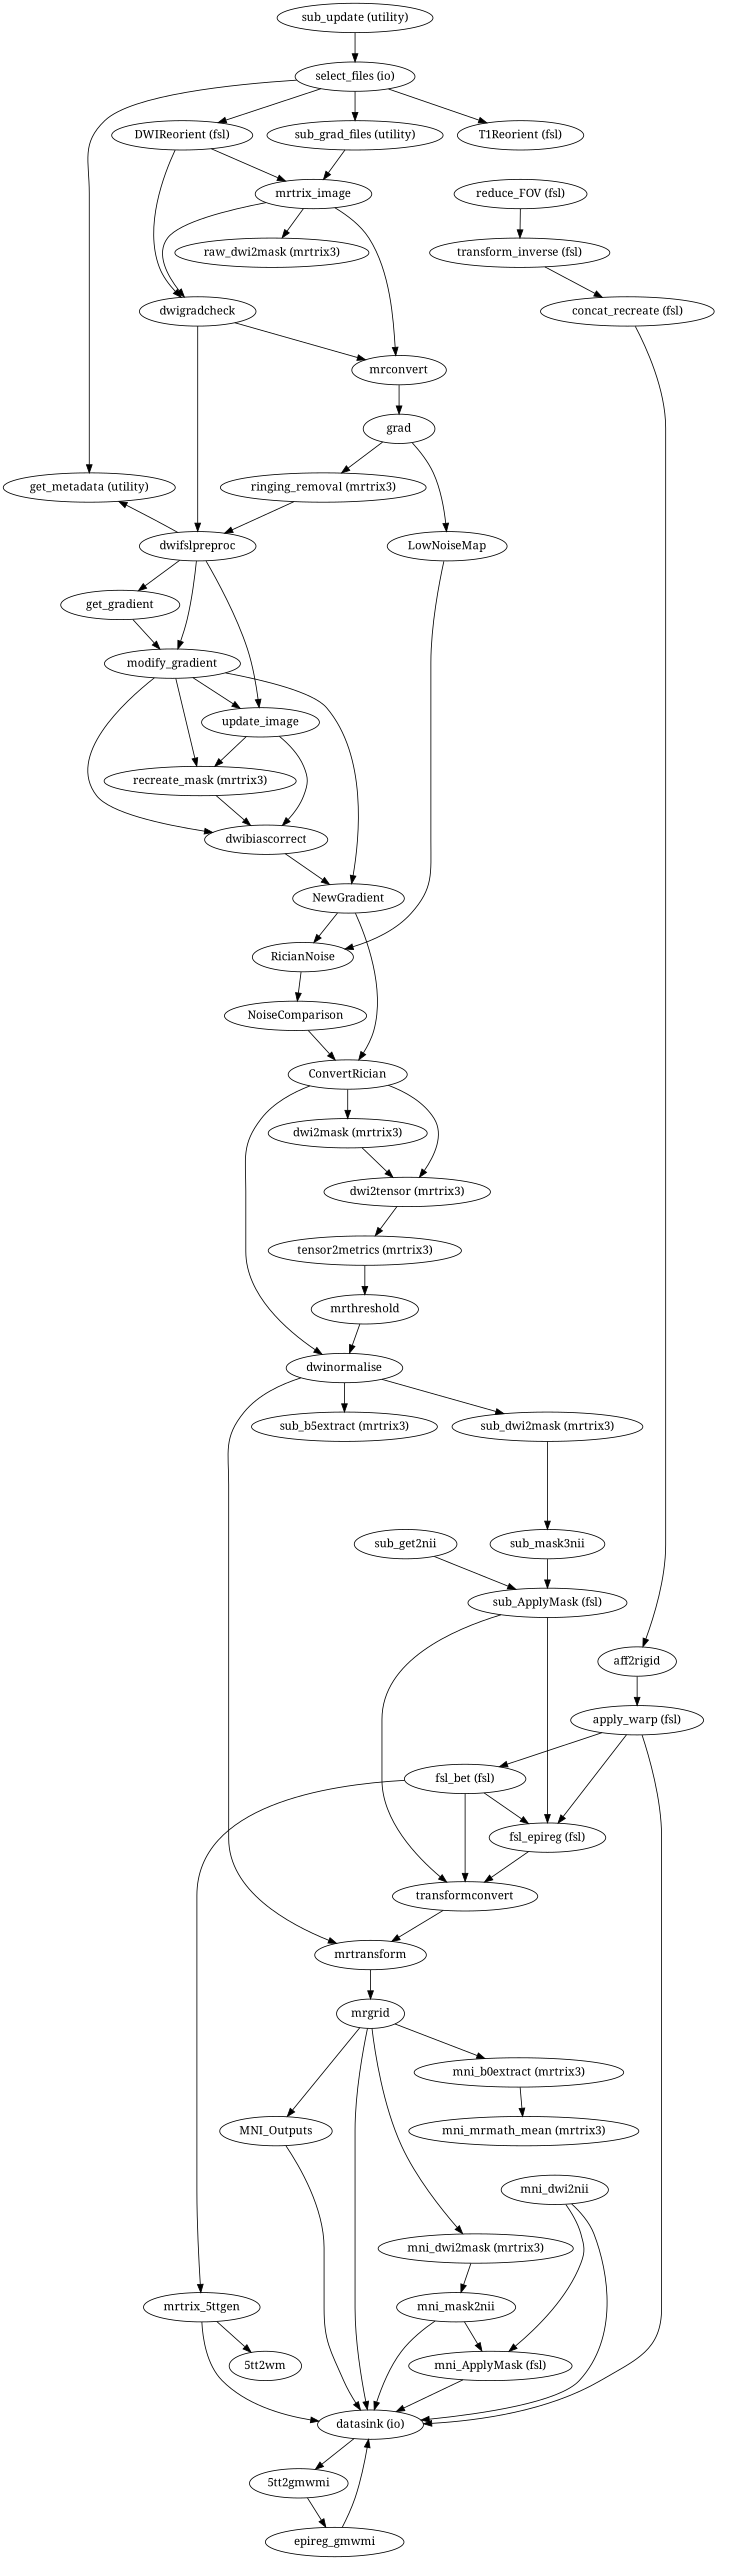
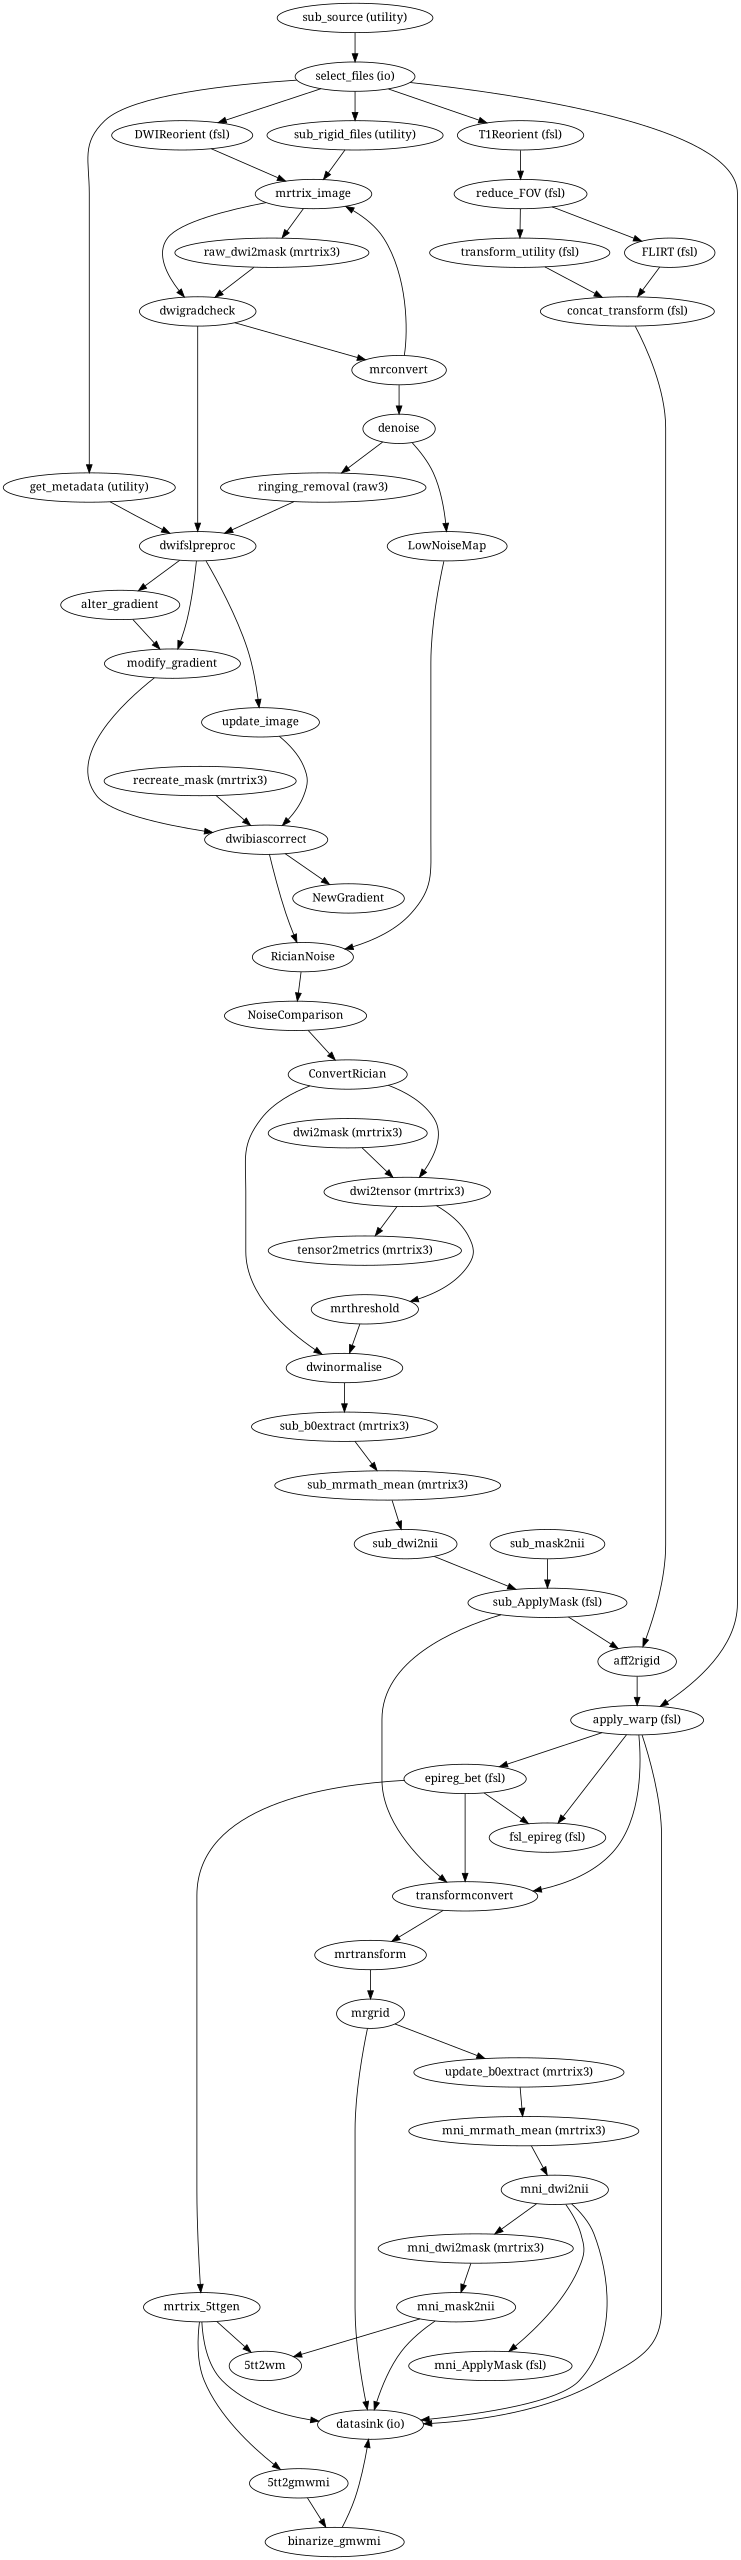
(355, 18) -> (355, 18)
(355, 135) -> (355, 135)
none -> (521, 161)
(154, 222) -> (238, 280)
(520, 253) -> (520, 253)
none -> (670, 253)
(383, 269) -> (399, 275)
(627, 311) -> (627, 311)
(399, 429) -> (399, 429)
(323, 488) -> (323, 488)
(152, 519) -> (136, 516)
(120, 605) -> (120, 605)
(213, 691) -> none
(185, 718) -> none
(344, 736) -> none
(234, 749) -> none
none -> (737, 782)
(328, 925) -> (280, 895)
(376, 983) -> none
(348, 1100) -> none
(365, 1276) -> (472, 1259)
(344, 1427) -> (344, 1427)
(547, 1427) -> none
none -> (388, 1485)
(406, 1544) -> (406, 1544)
(547, 1544) -> (547, 1544)
(229, 1665) -> none
(547, 1716) -> (590, 1631)
(465, 1779) -> (465, 1779)
(510, 1864) -> (624, 1835)
(519, 2072) -> (519, 2072)
(276, 2131) -> none
(397, 2136) -> (519, 2216)
none -> (537, 2157)
(471, 2333) -> (364, 2336)
(433, 2394) -> none
(338, 2451) -> (216, 2403)
(335, 2542) -> (335, 2542)
